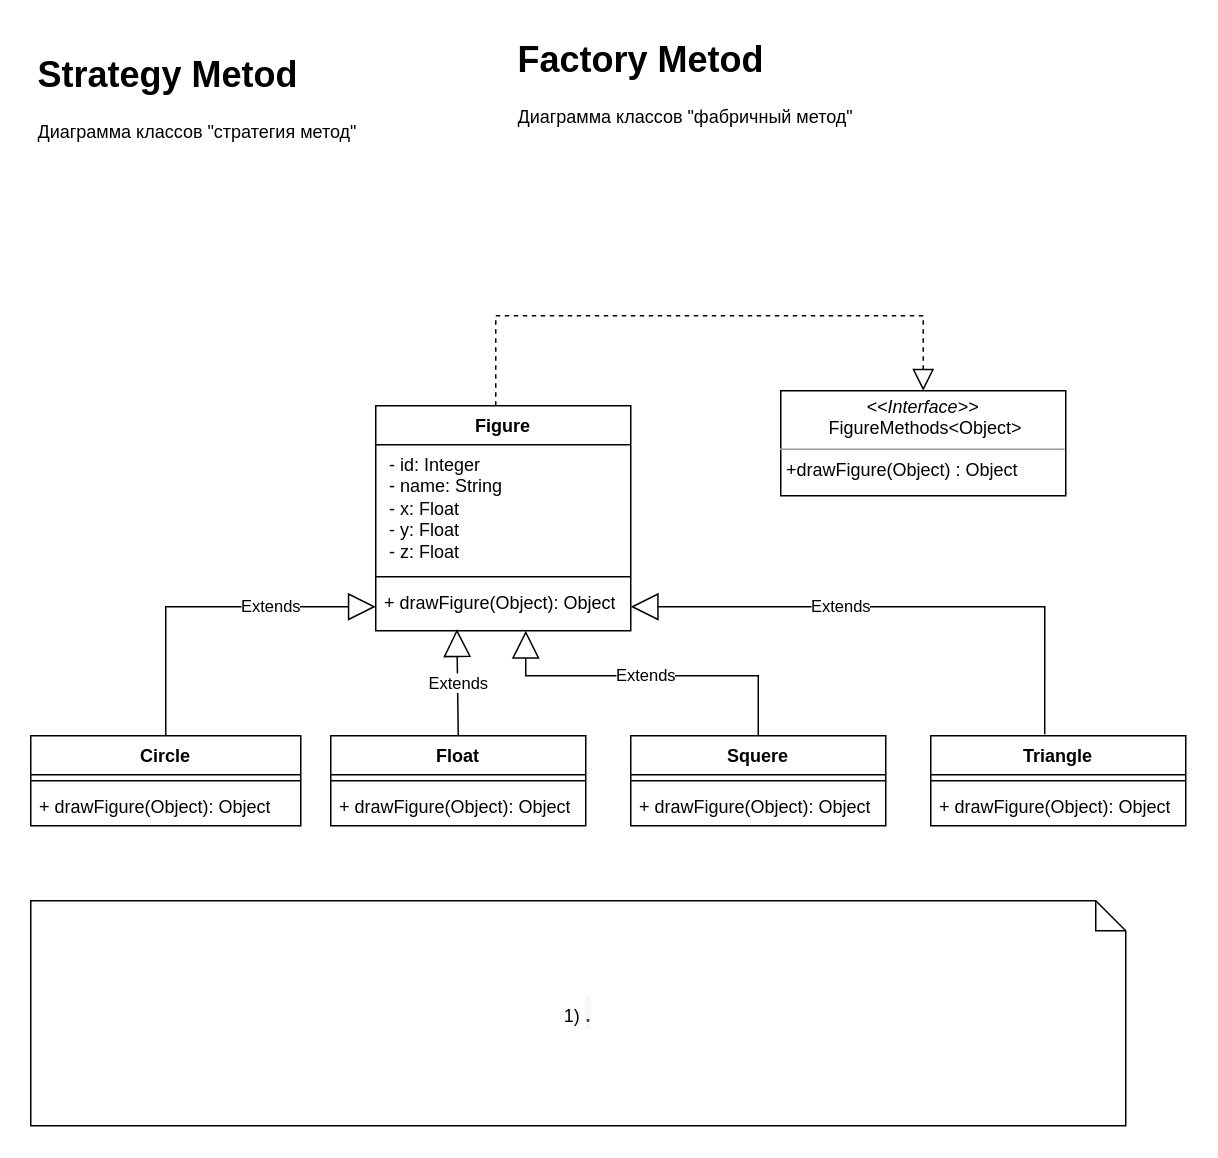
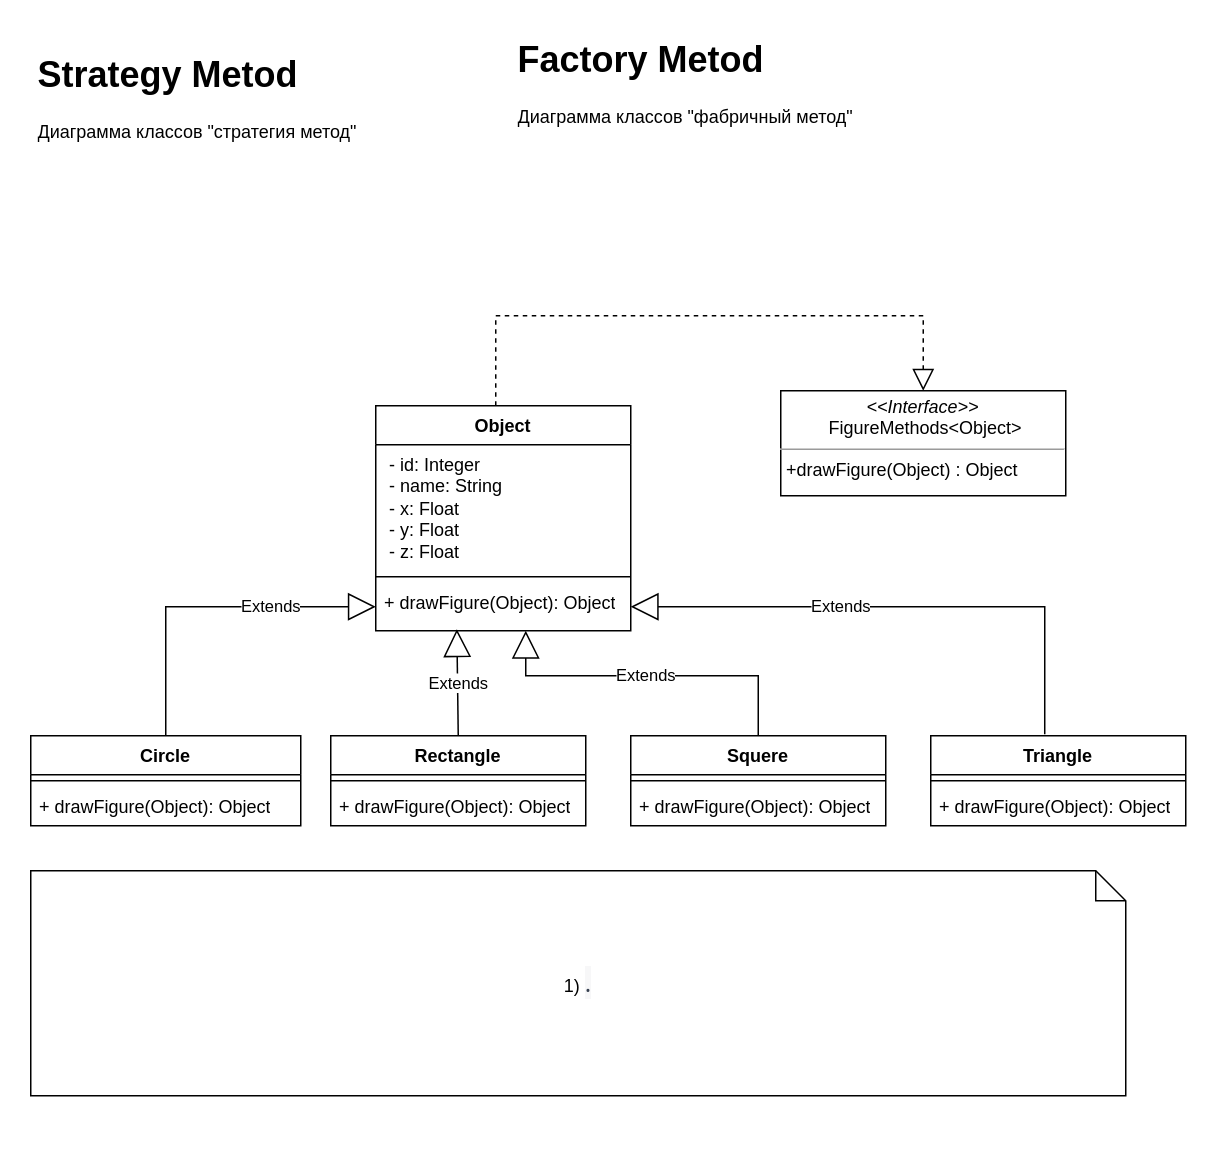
(503, 427) -> (503, 427)
(458, 757) -> (458, 757)
(578, 1013) -> (578, 983)
